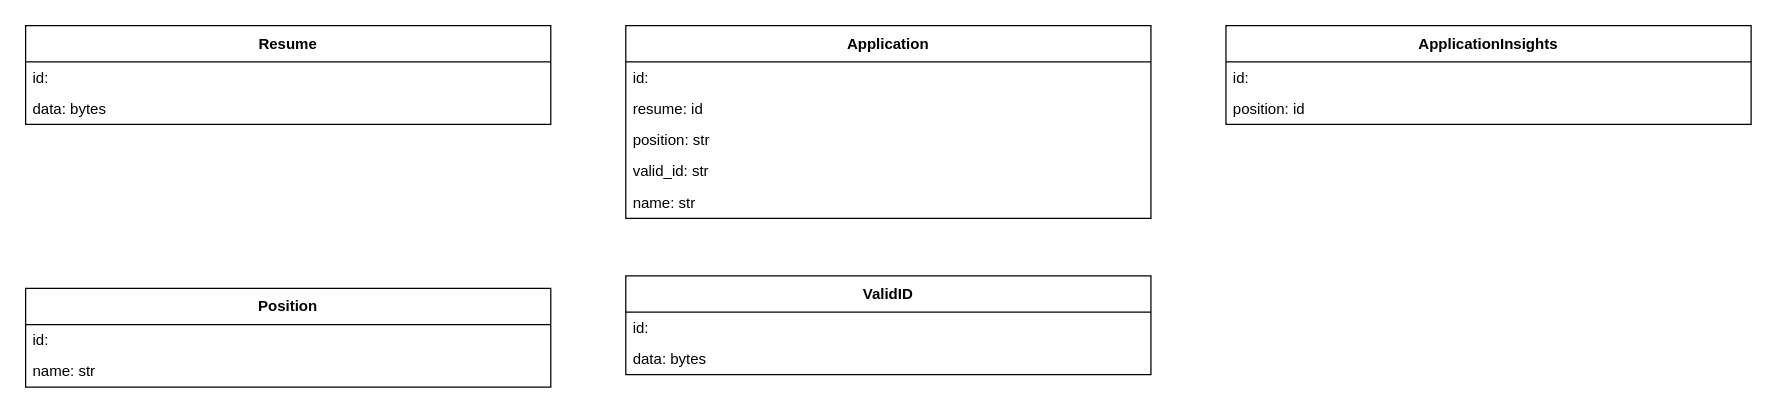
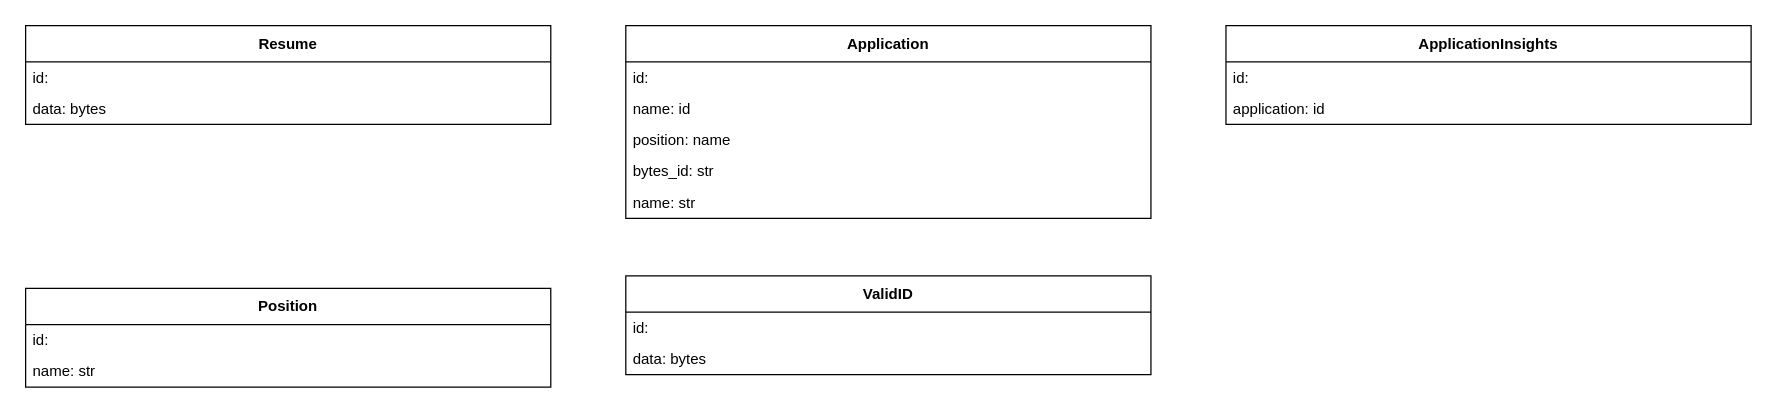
(669, 109) -> (661, 109)
(1274, 109) -> (1284, 109)
(680, 141) -> (684, 141)
(678, 172) -> (682, 172)
